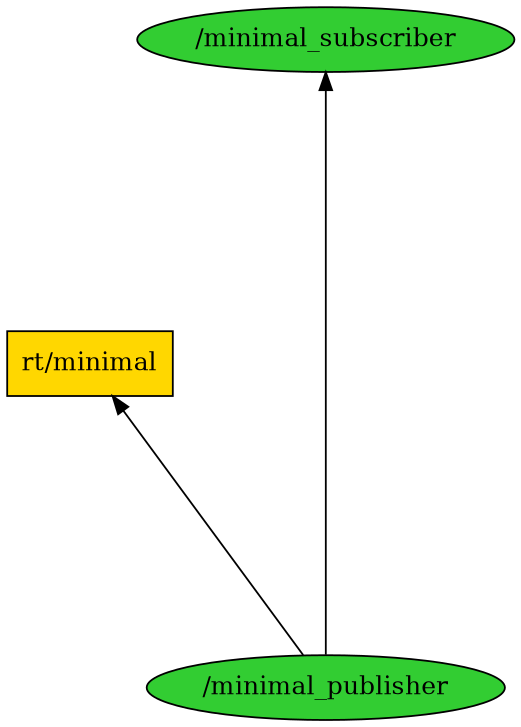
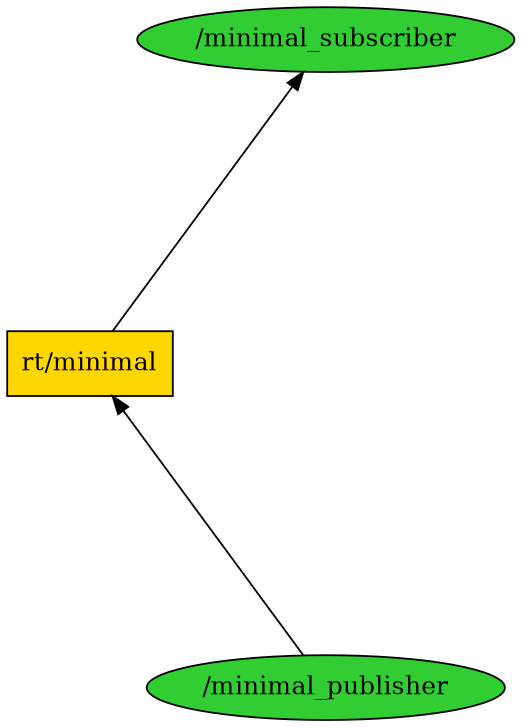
(326, 373) -> (202, 209)
